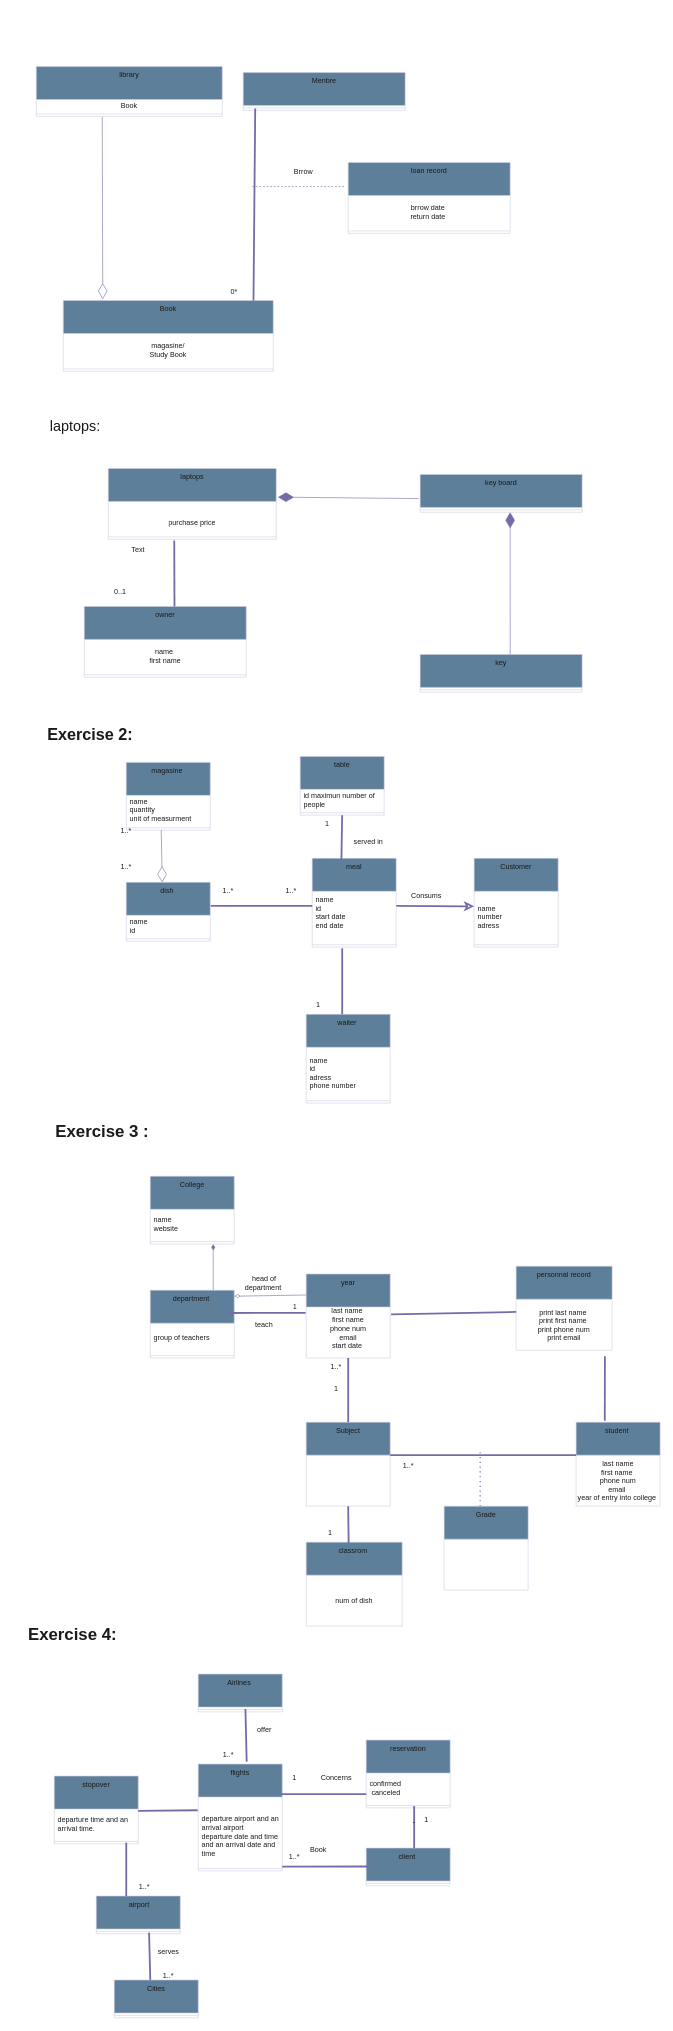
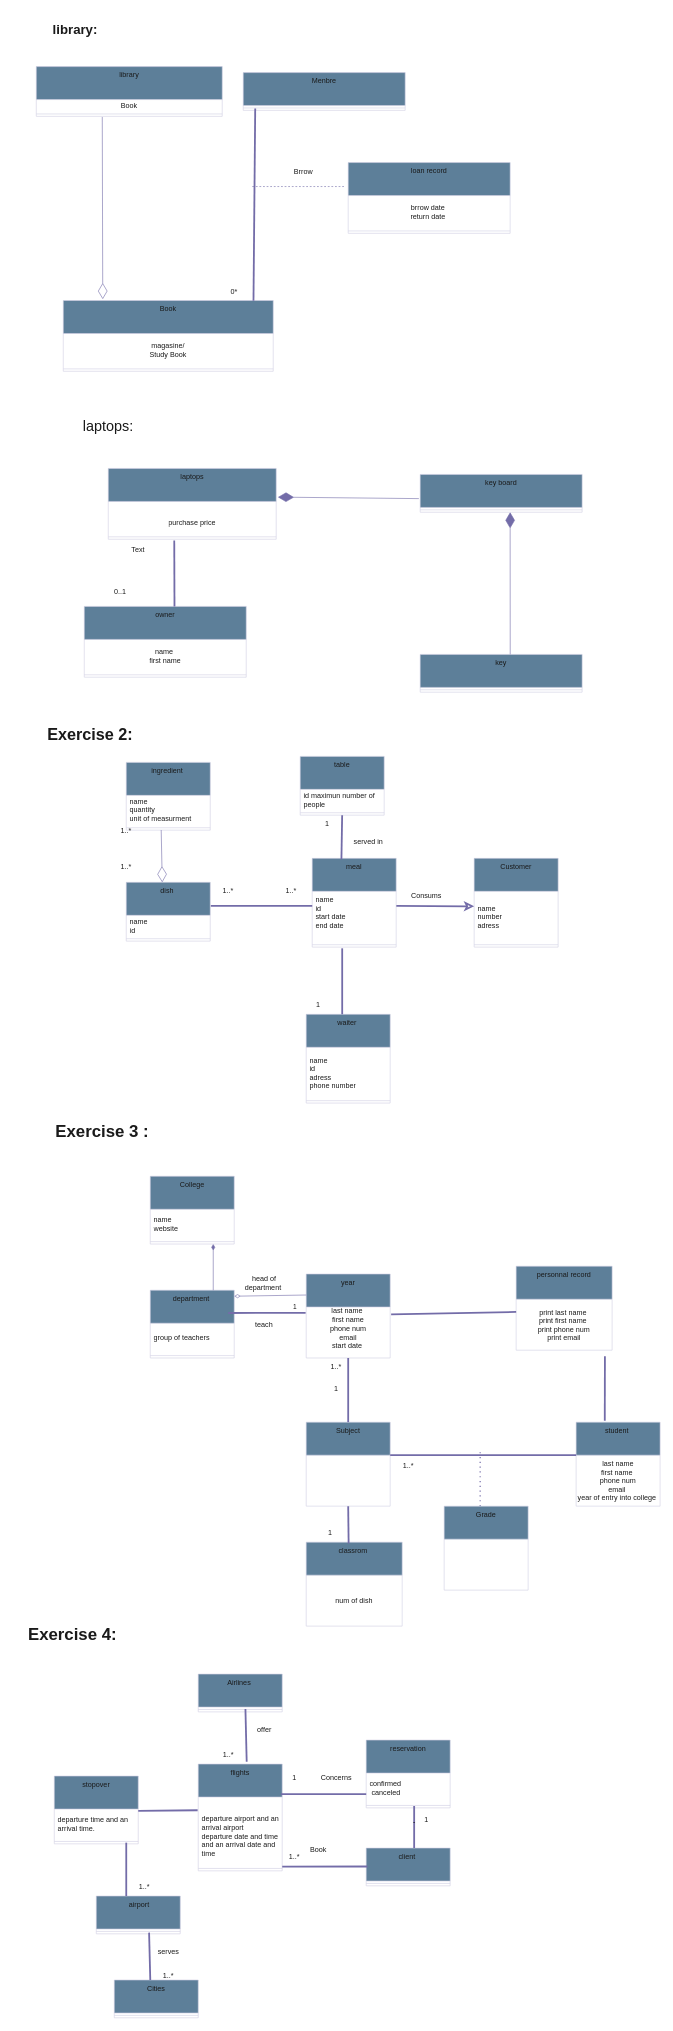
none -> (75, 30)
(75, 426) -> (108, 426)
(168, 771) -> (168, 771)
